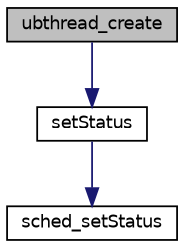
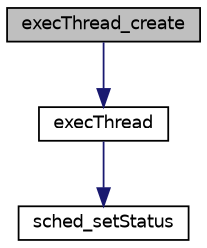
(92, 25) -> (104, 25)
(92, 124) -> (104, 124)
